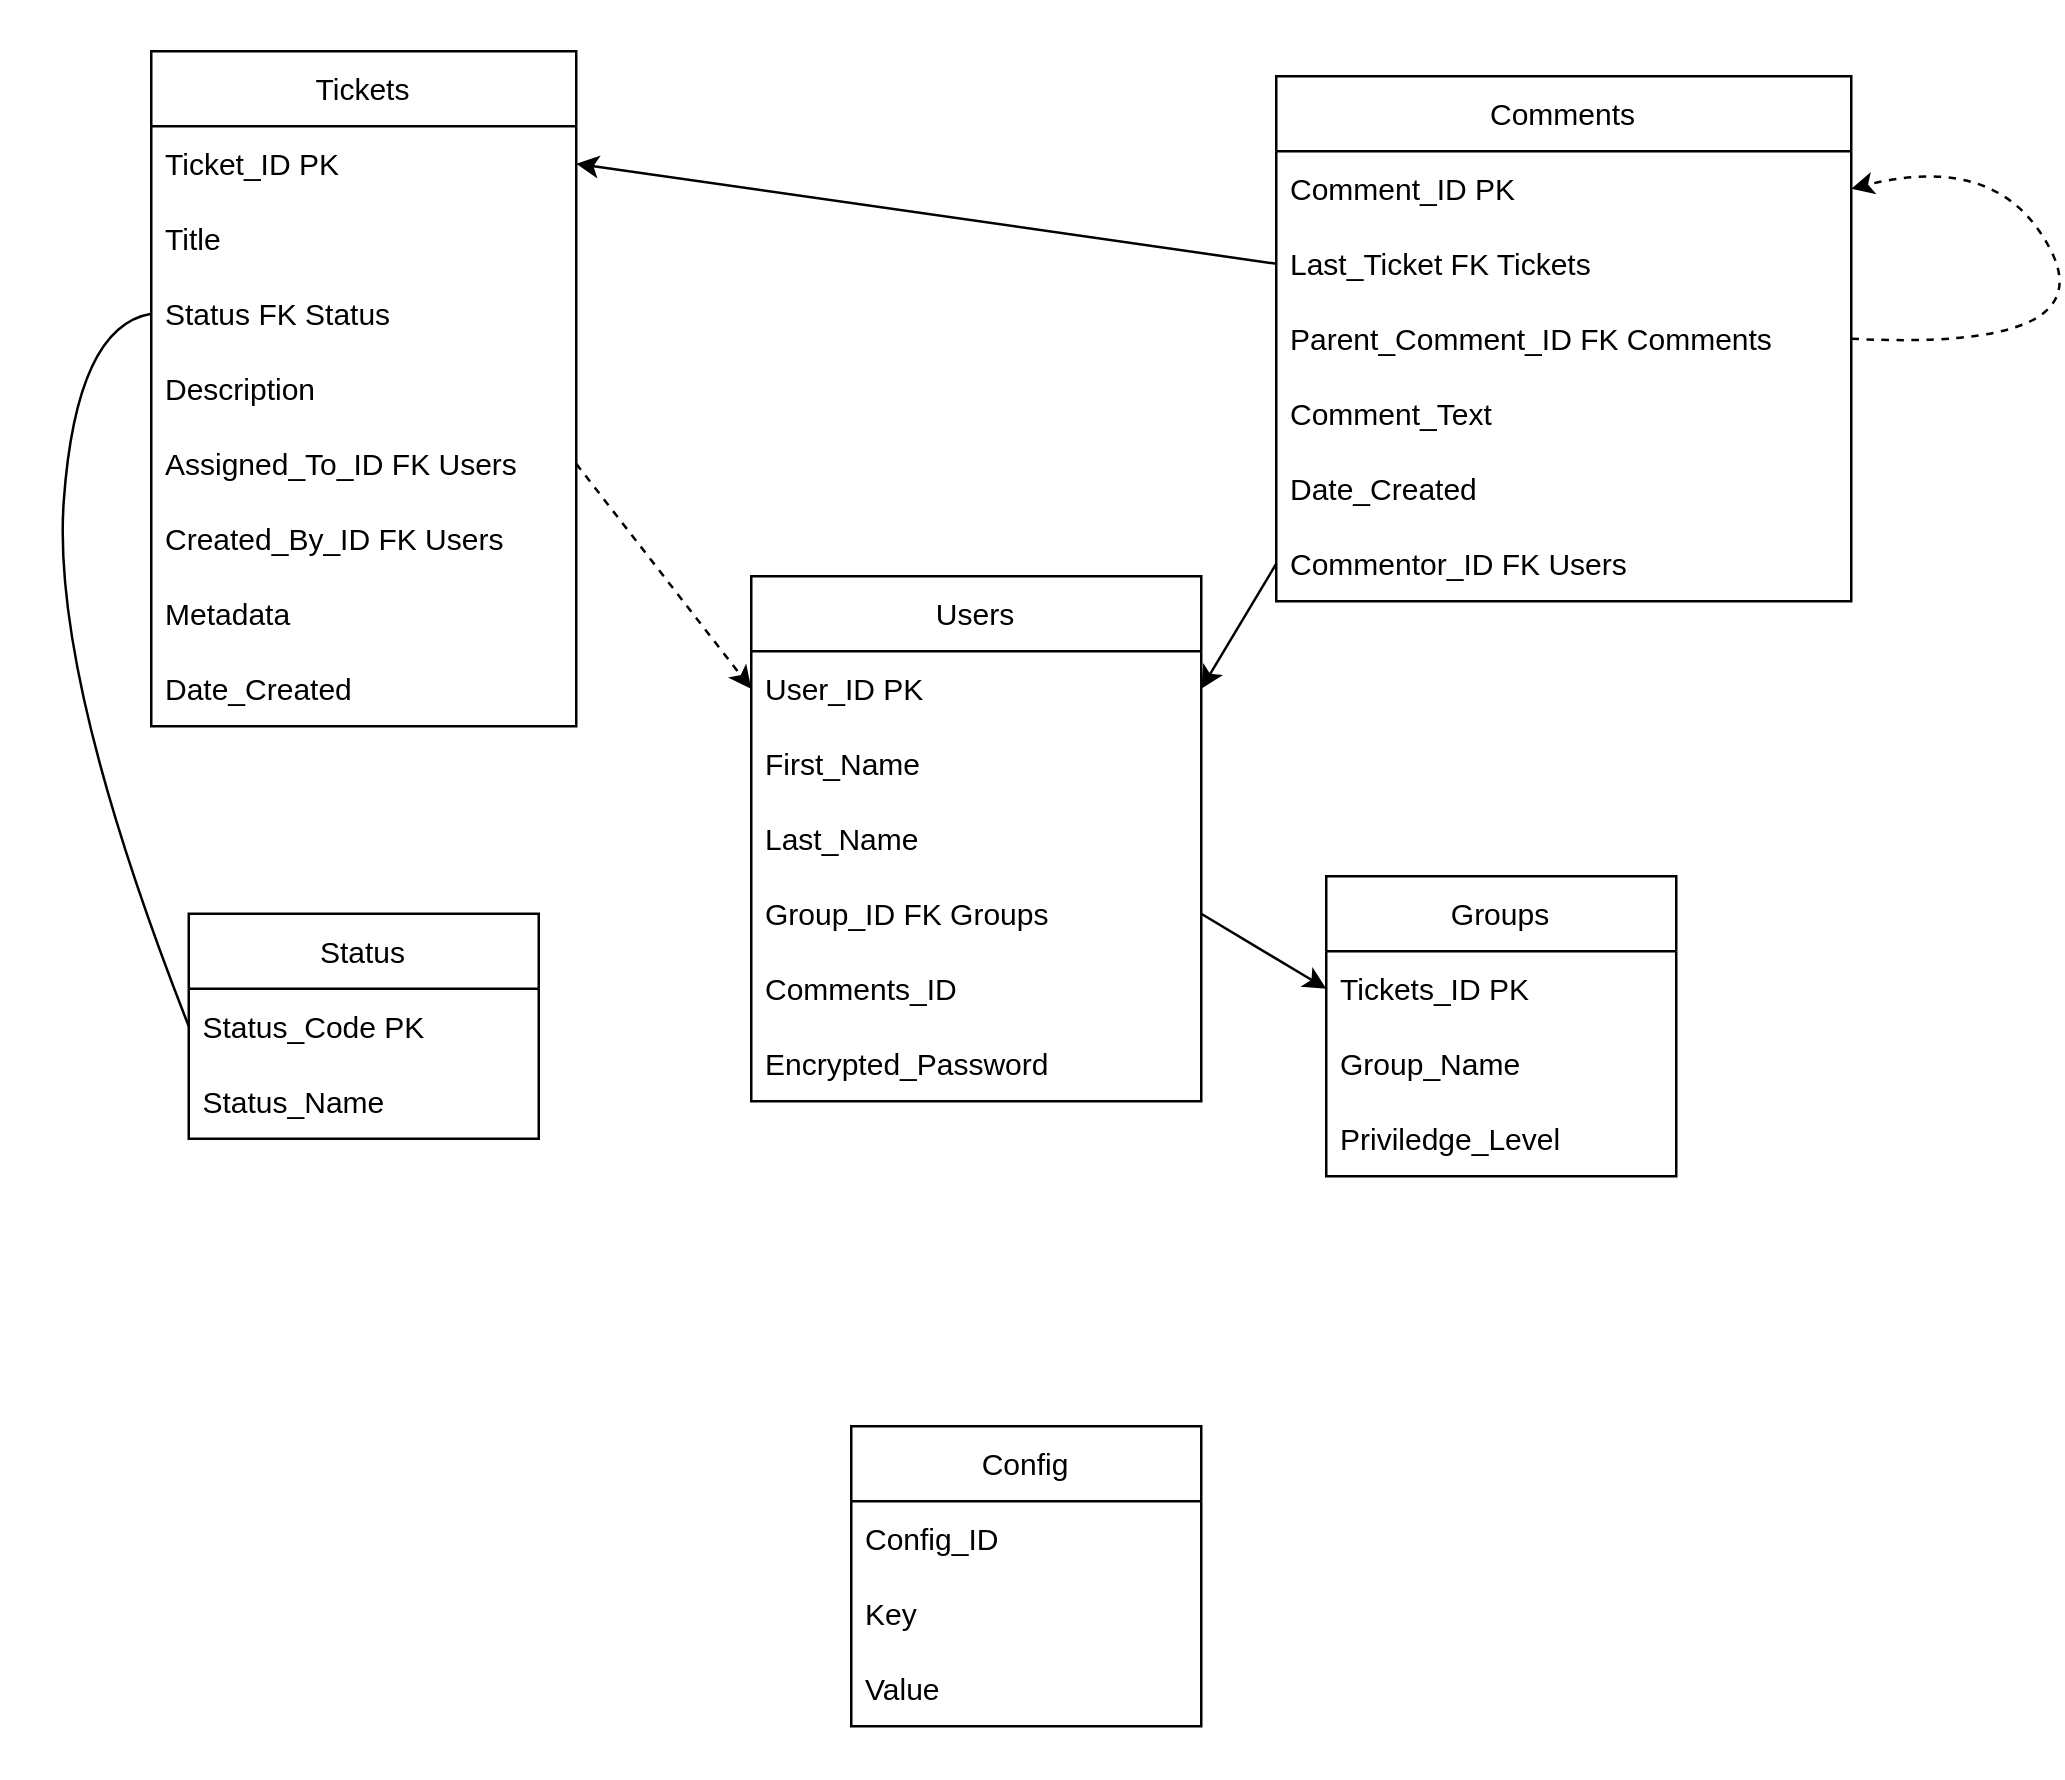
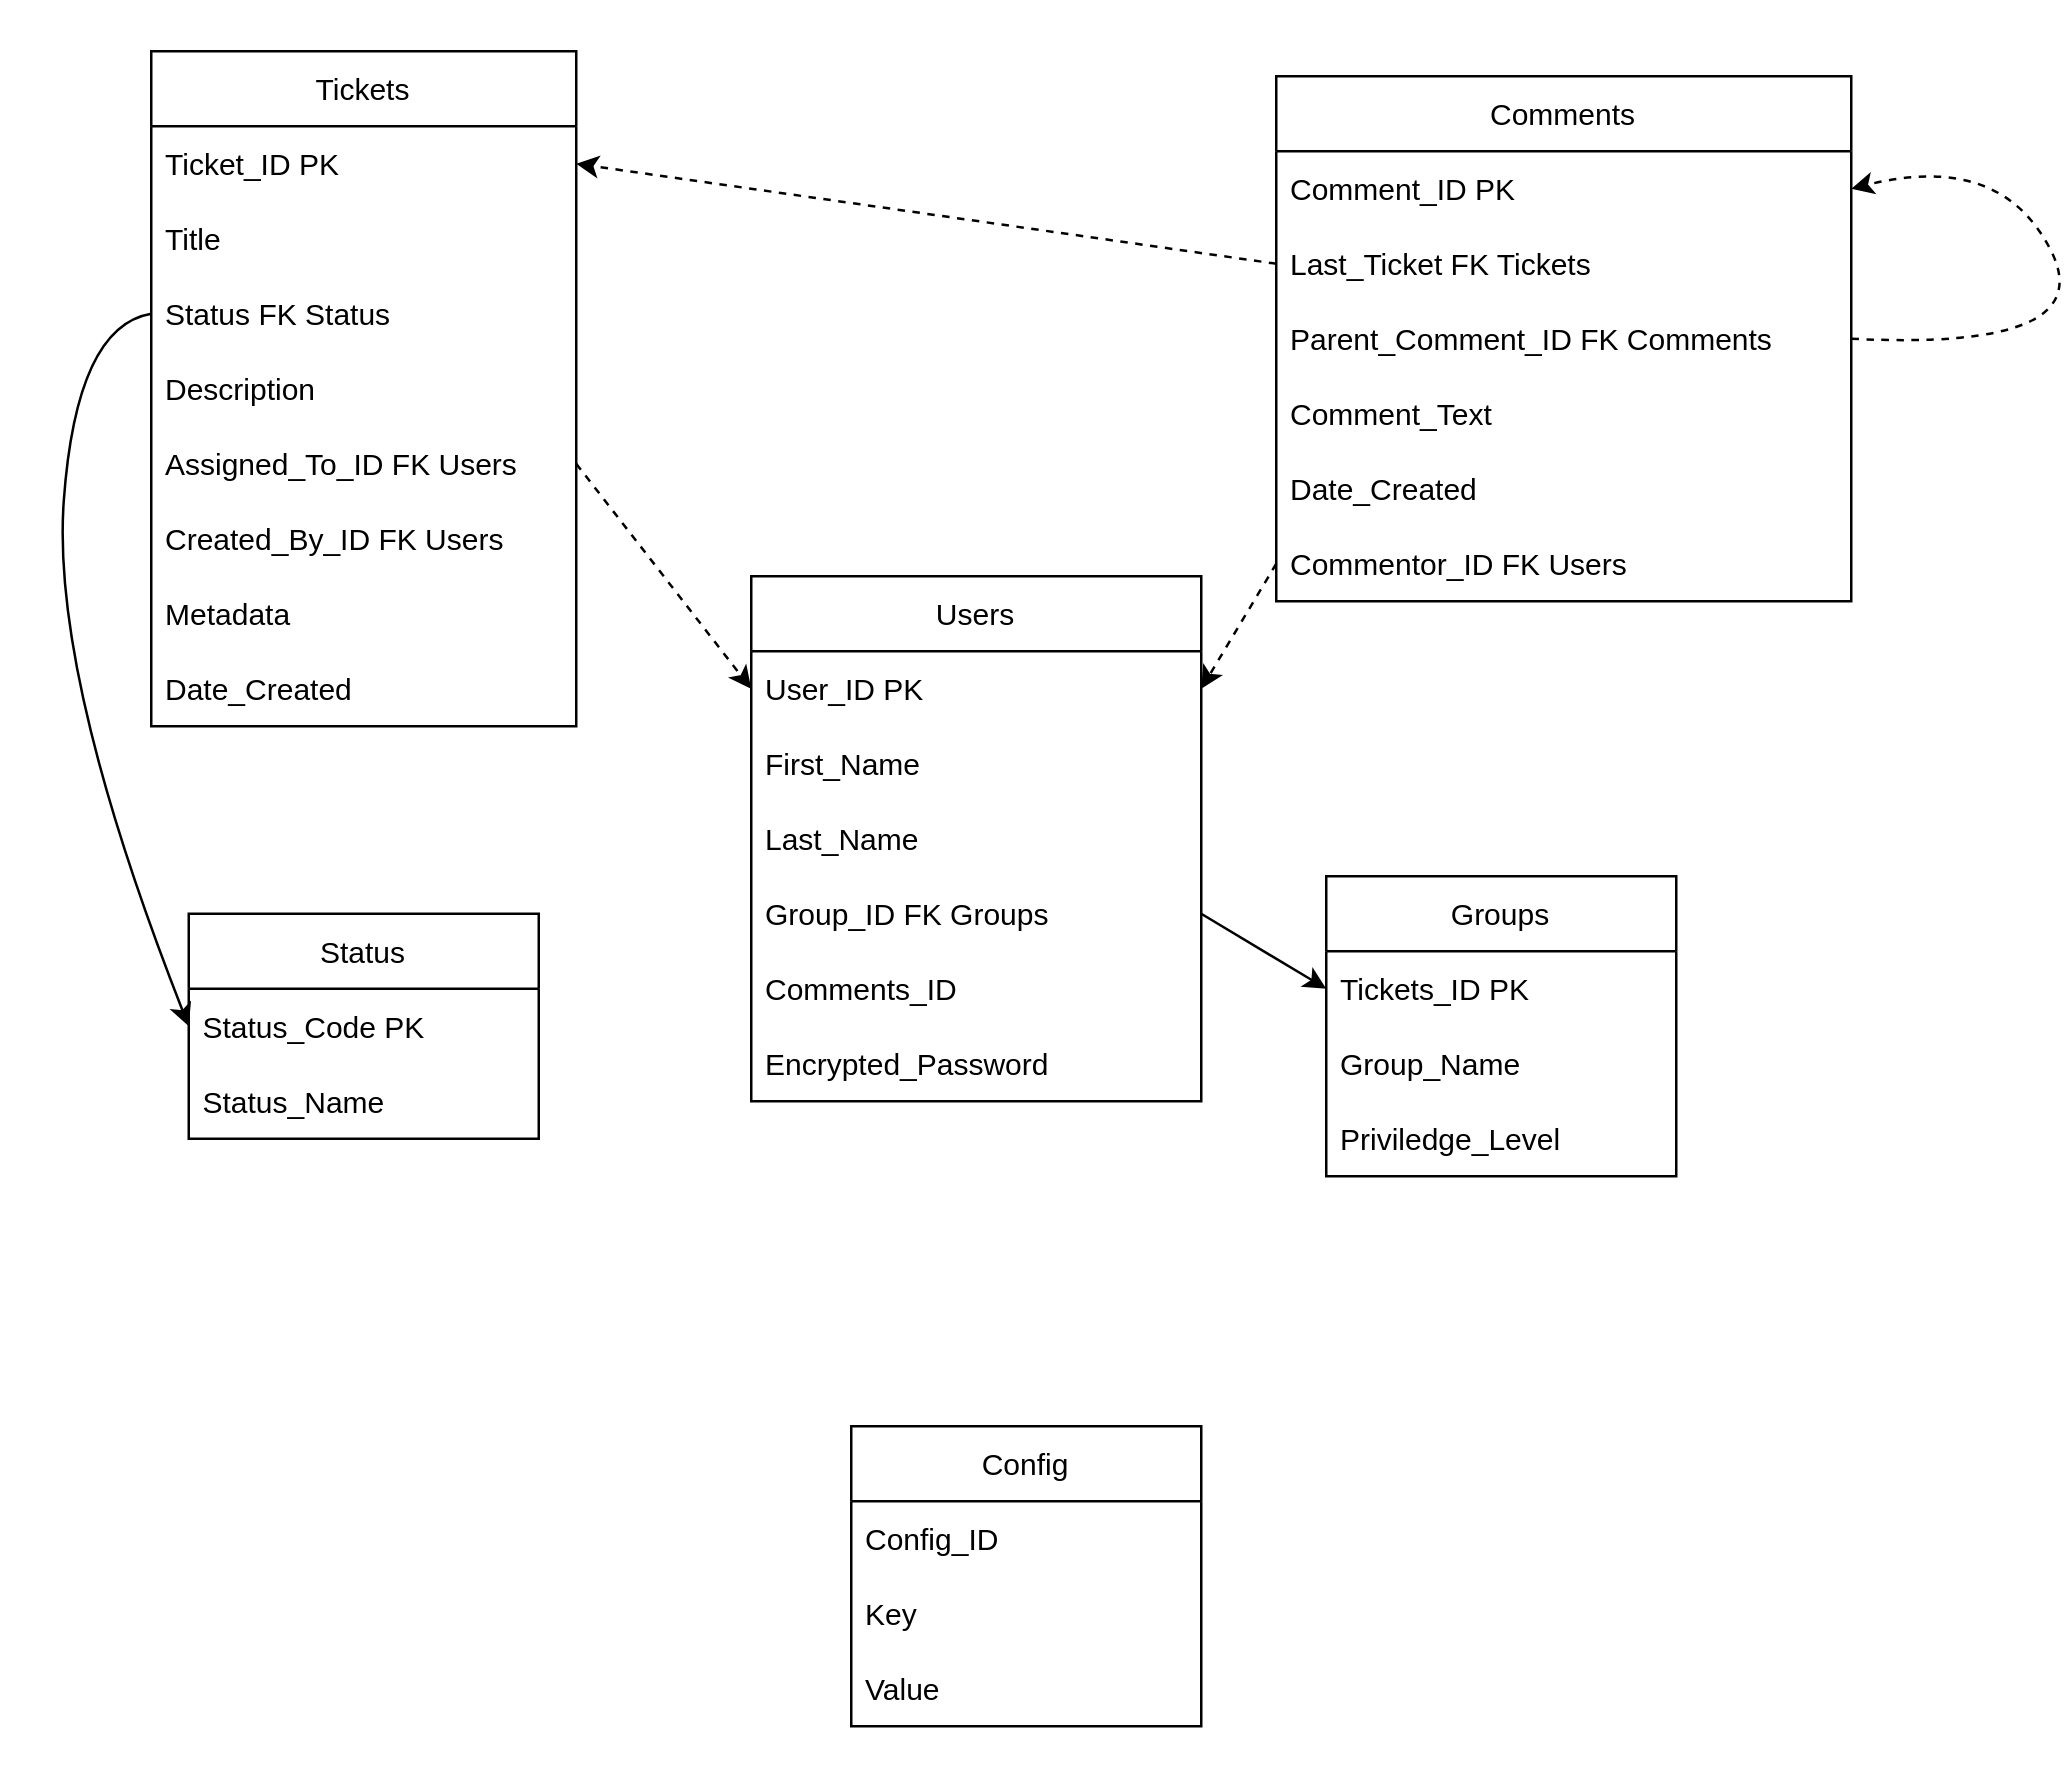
(933, 215) -> (933, 215)
(1241, 622) -> (1241, 622)
(183, 1011) -> (182, 1010)
